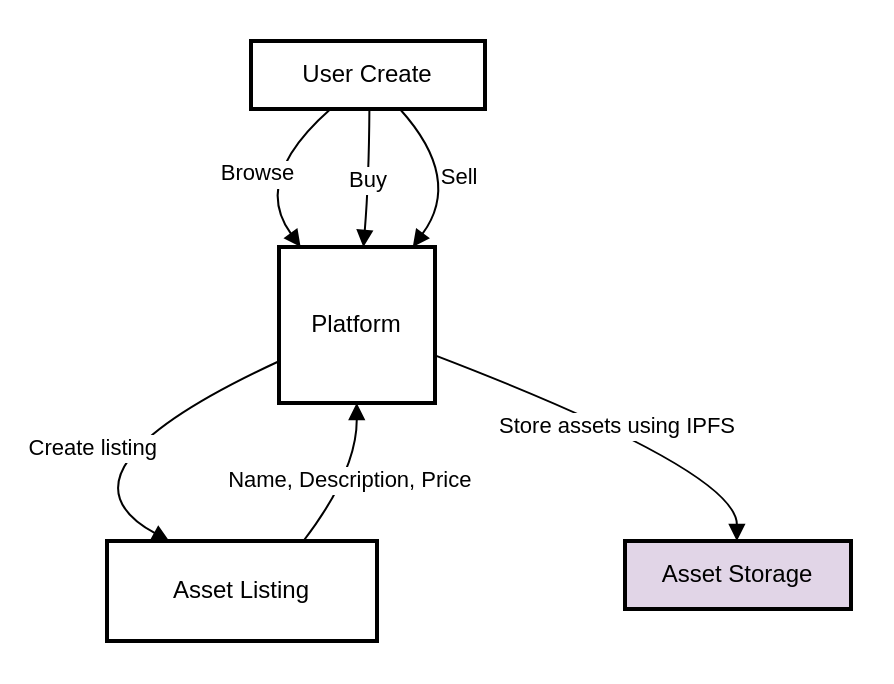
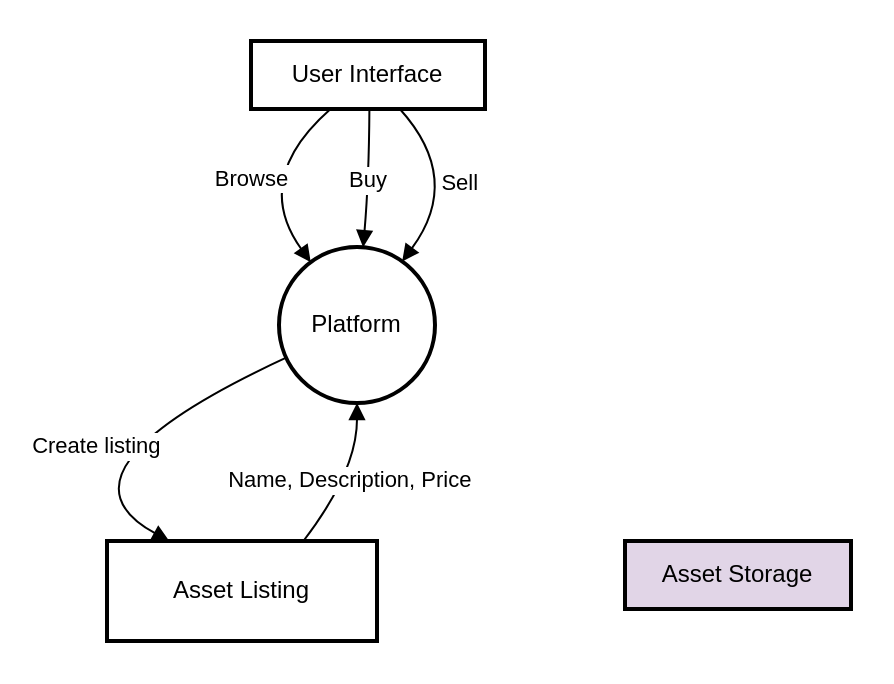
(368, 75) -> (368, 75)
(357, 325) -> (357, 325)
(506, 384) -> none
